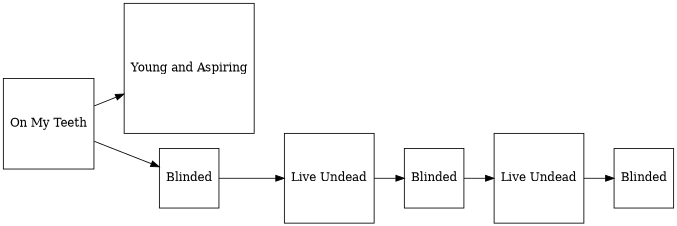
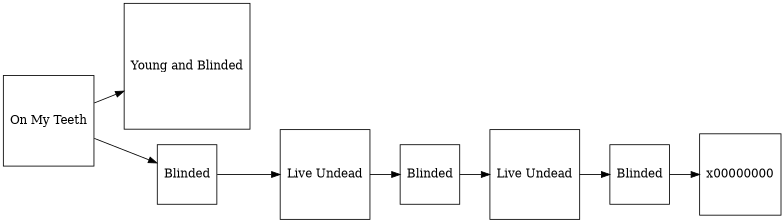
(189, 68) -> (187, 66)
none -> (740, 174)
